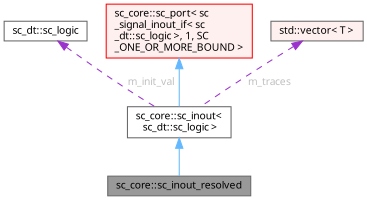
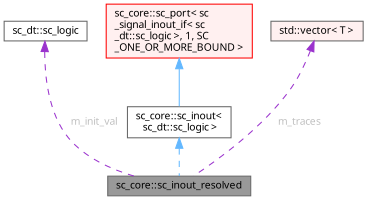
(247, 76) -> (262, 122)
(110, 78) -> (64, 132)
(179, 162) -> (179, 162)
